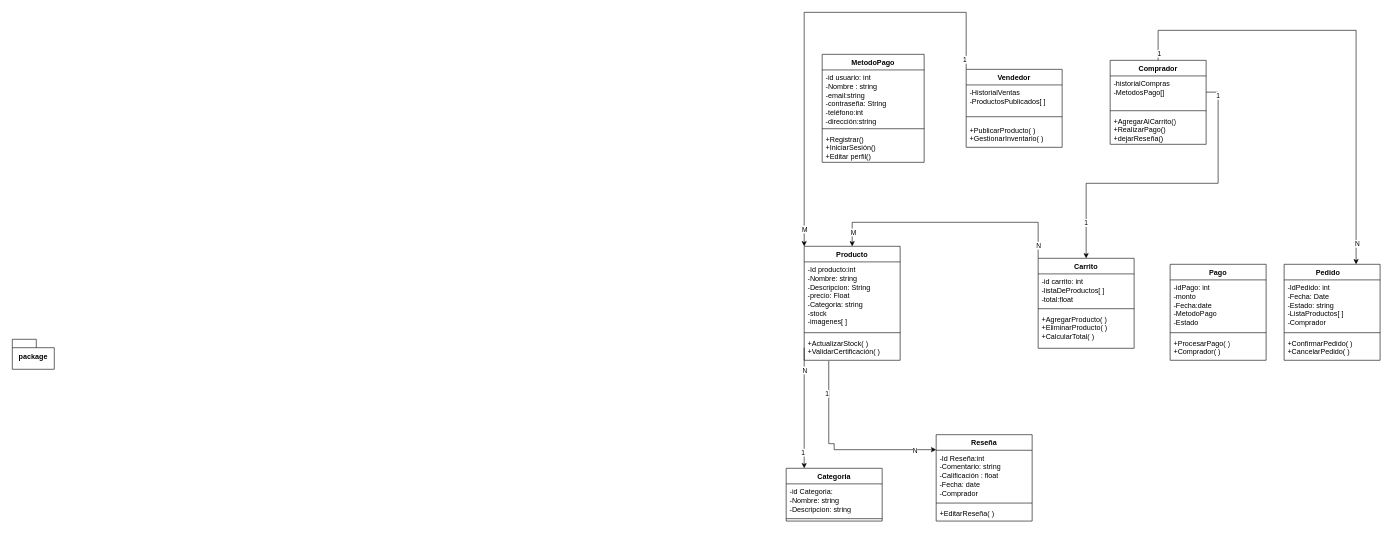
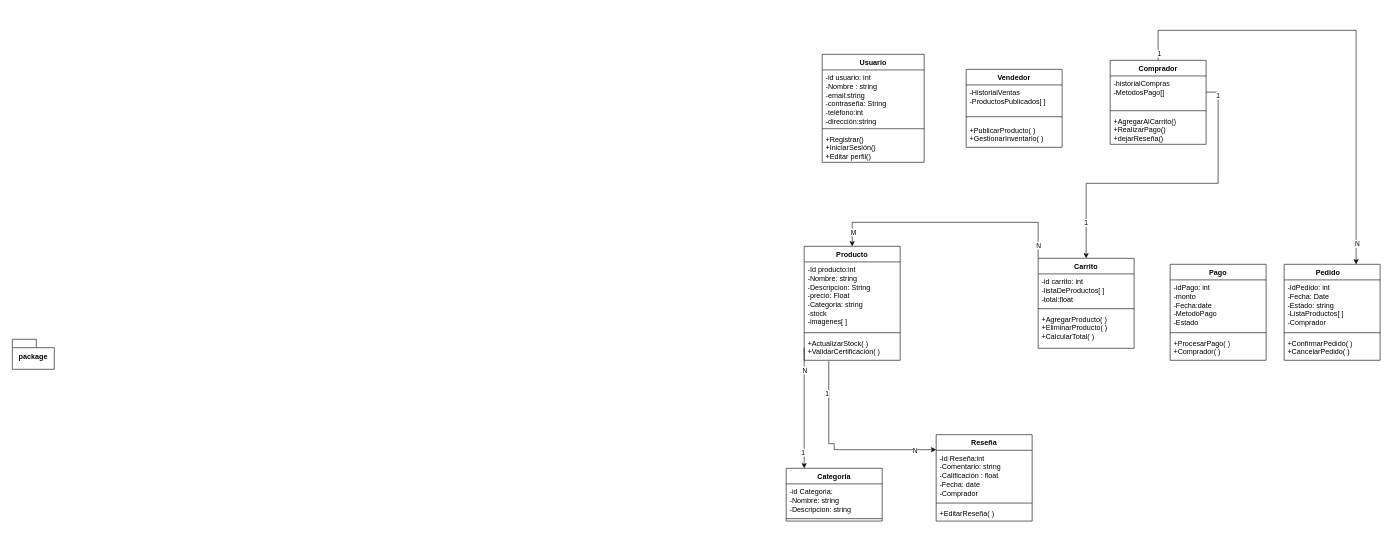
(873, 63) -> (873, 63)
(804, 233) -> none
